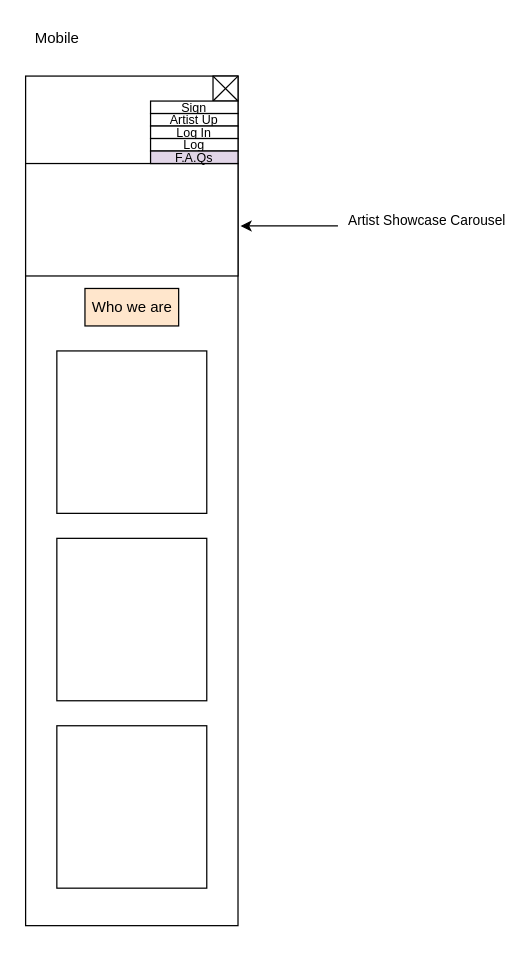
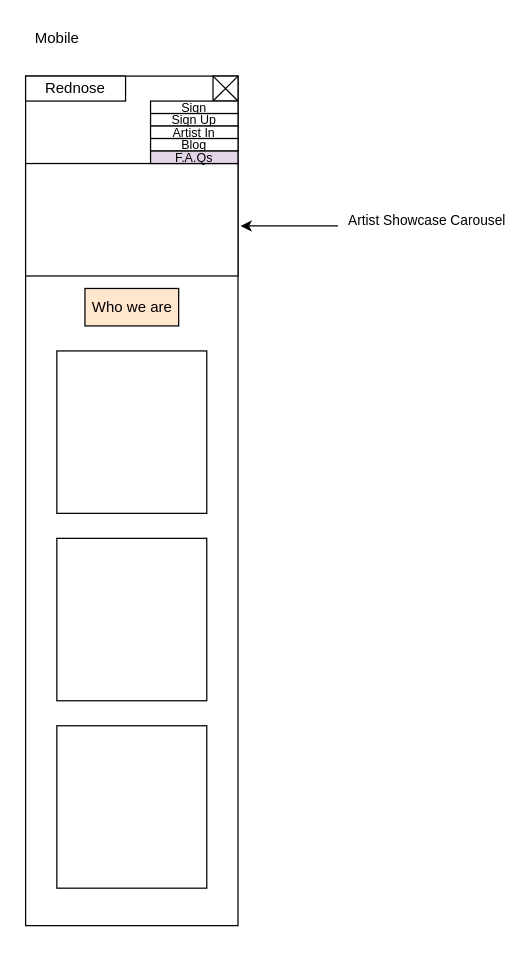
none -> (76, 88)
(194, 119) -> (194, 119)
(194, 132) -> (194, 132)
(194, 144) -> (194, 144)
